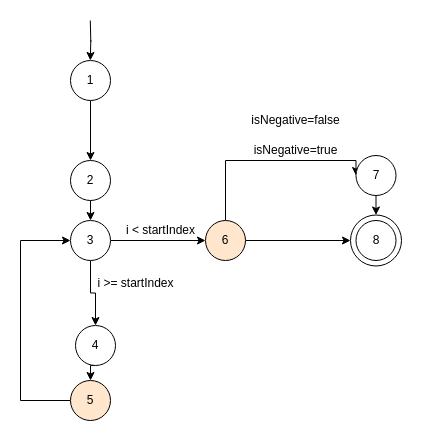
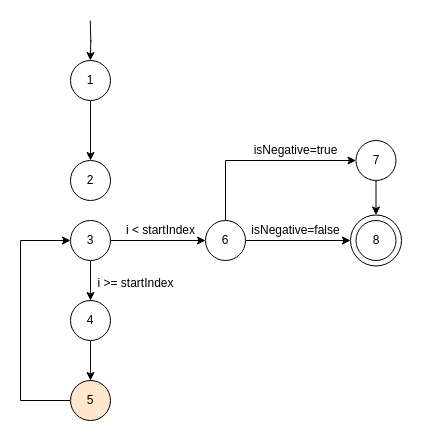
(296, 121) -> (296, 231)
(376, 176) -> (376, 161)
(91, 207) -> none
(226, 241) -> (226, 241)
(96, 346) -> (91, 321)
